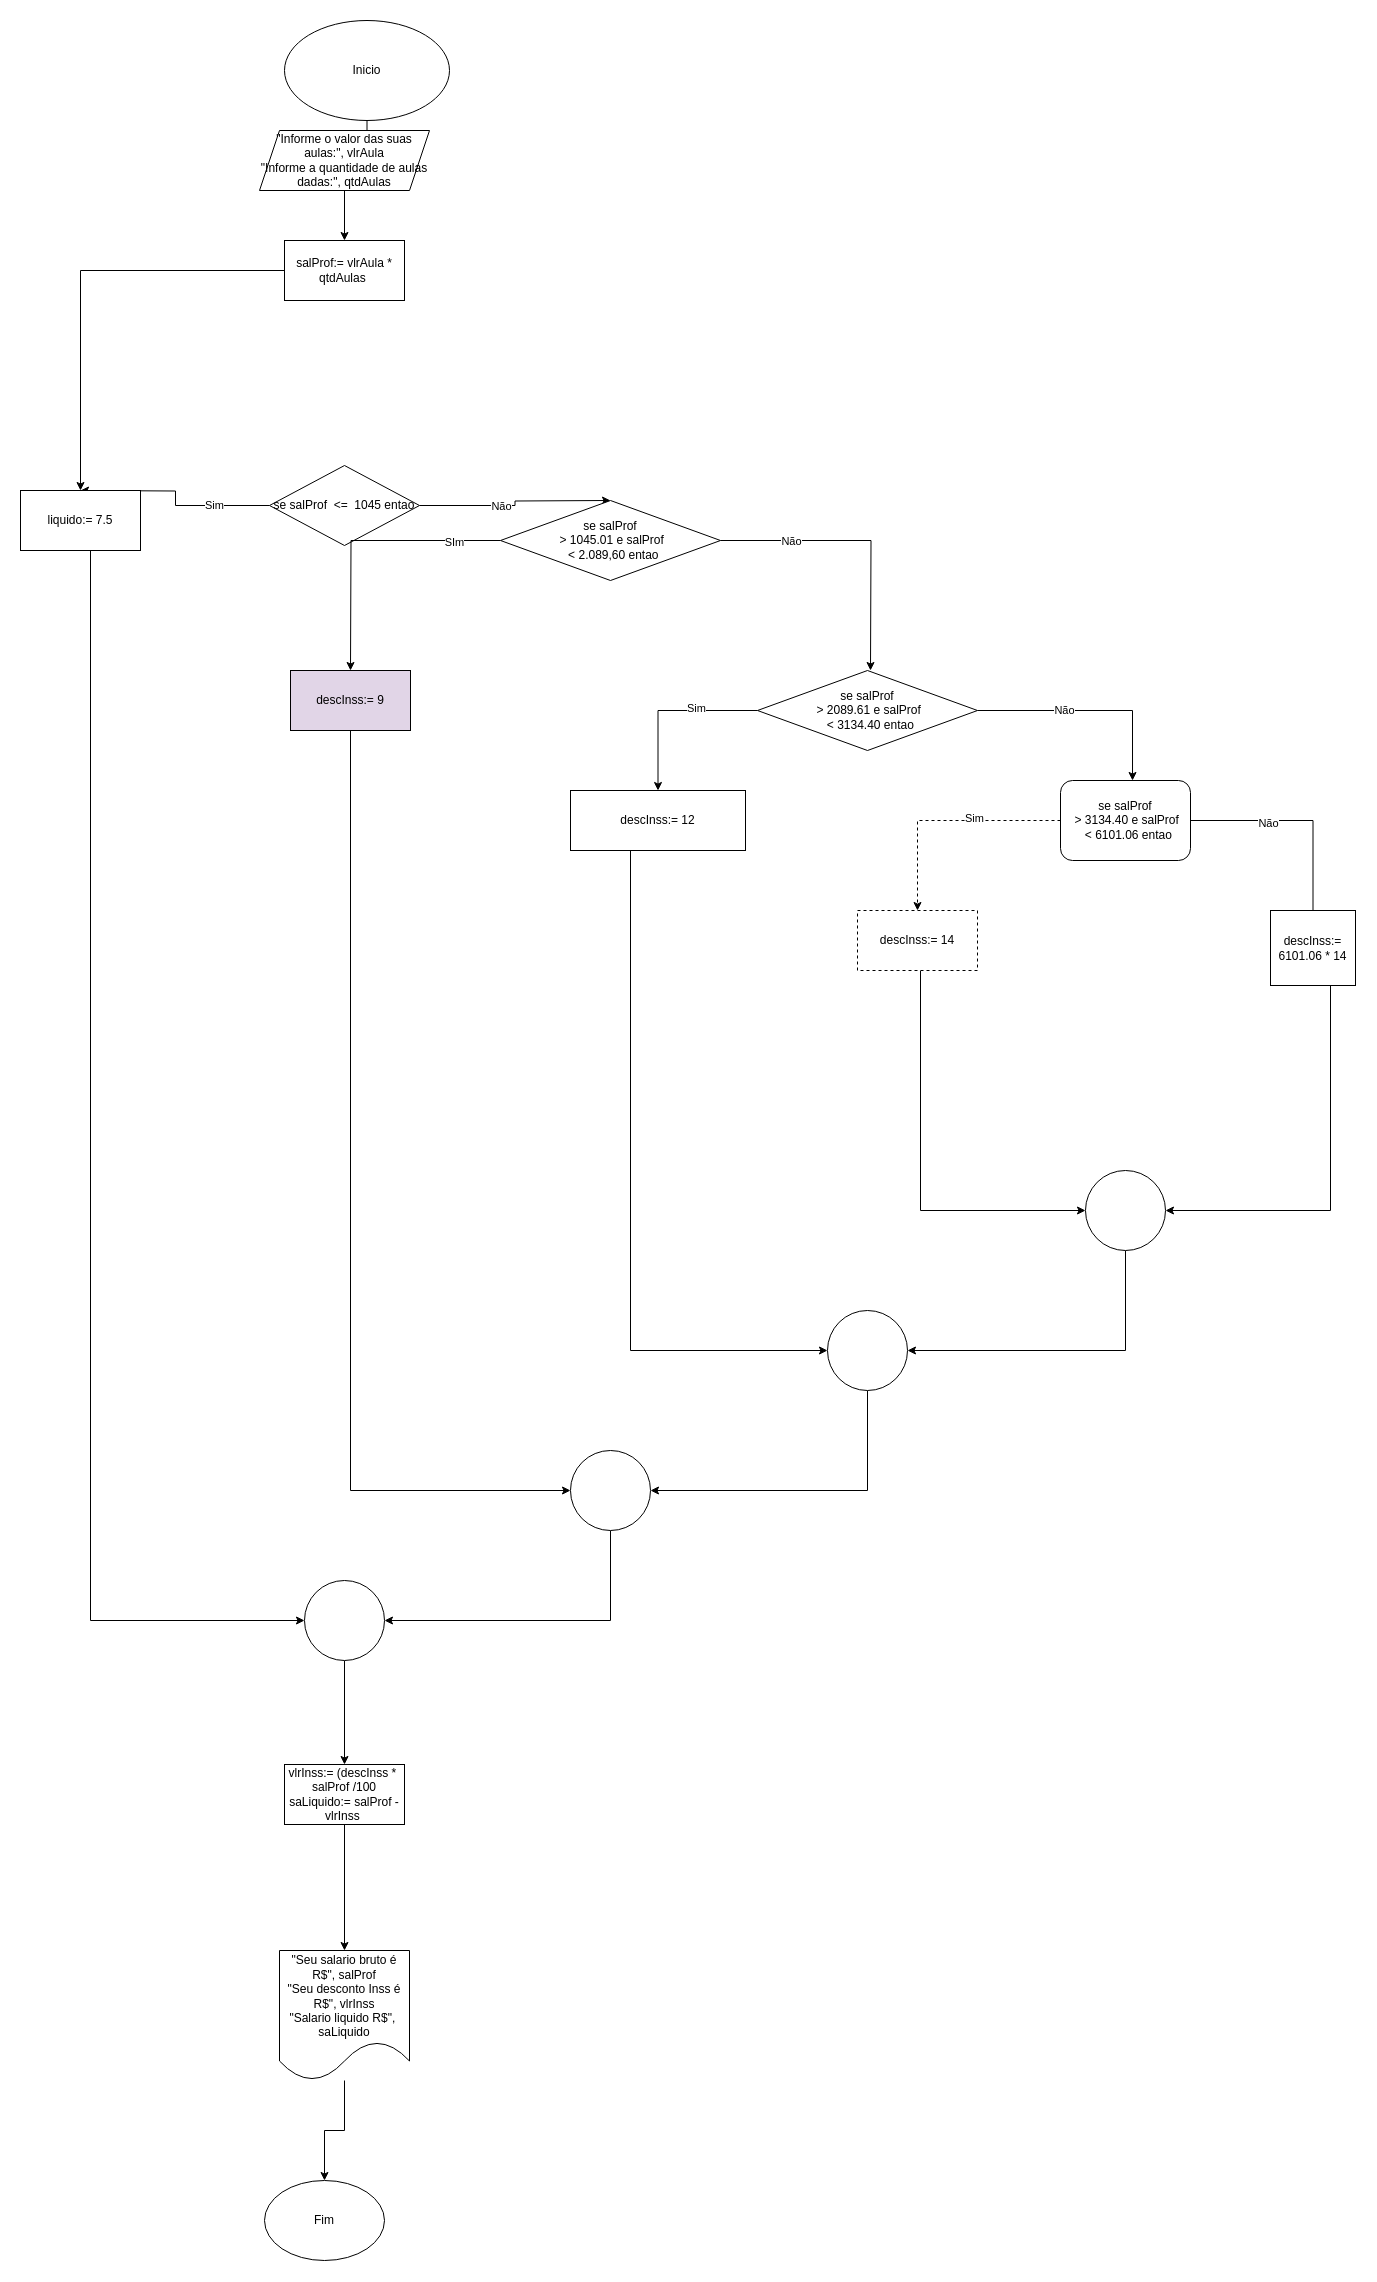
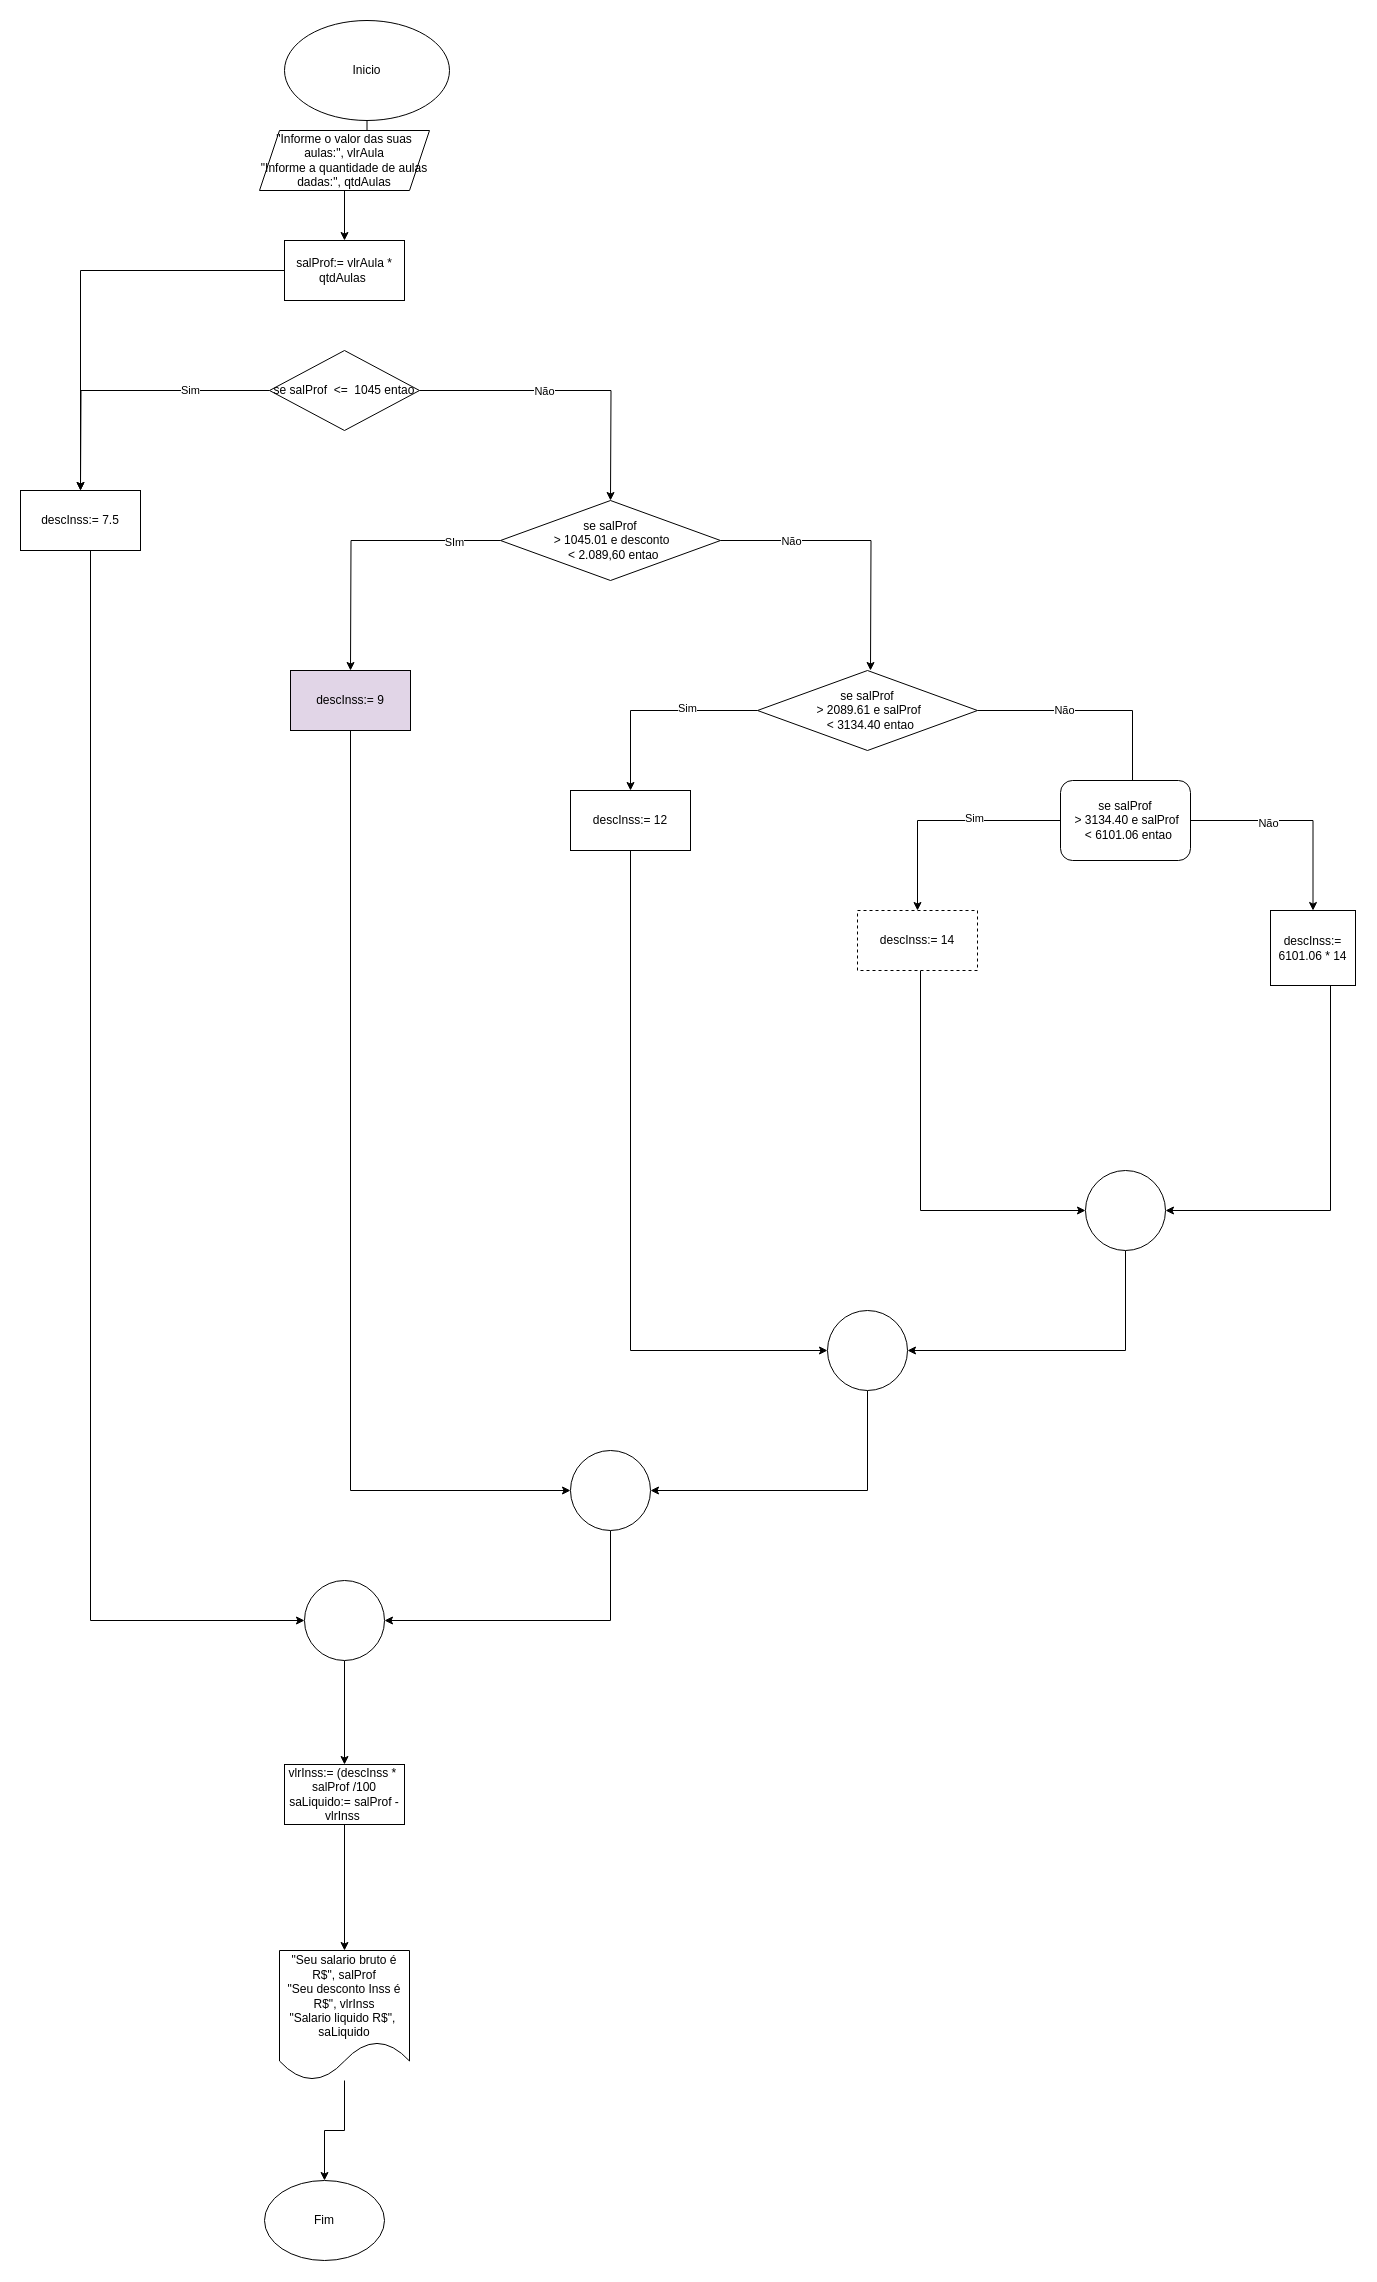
(345, 506) -> (345, 391)
(81, 521) -> (81, 521)
(611, 541) -> (611, 541)
(1133, 772) -> (1133, 774)
(658, 821) -> (631, 821)
(918, 838) -> (918, 838)
(1313, 904) -> (1313, 902)
